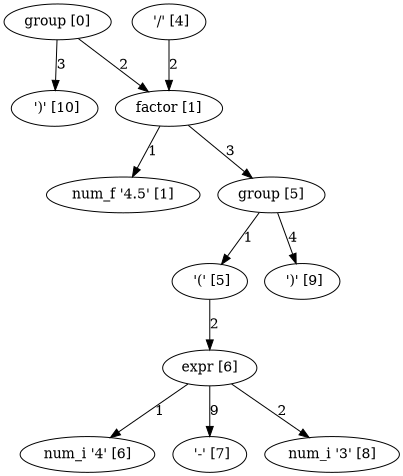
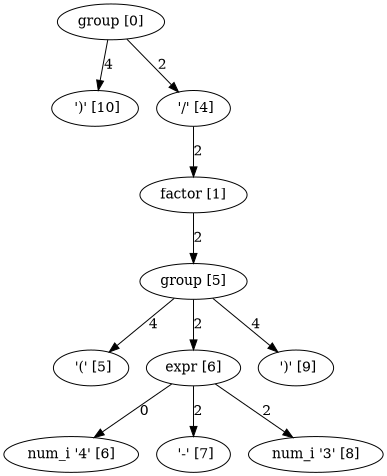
(109, 62) -> (149, 62)
(62, 65) -> (109, 65)
(231, 152) -> (198, 238)
(123, 195) -> none
(249, 238) -> (154, 325)
(210, 320) -> (194, 320)
(160, 411) -> (145, 411)
(215, 411) -> (198, 411)
